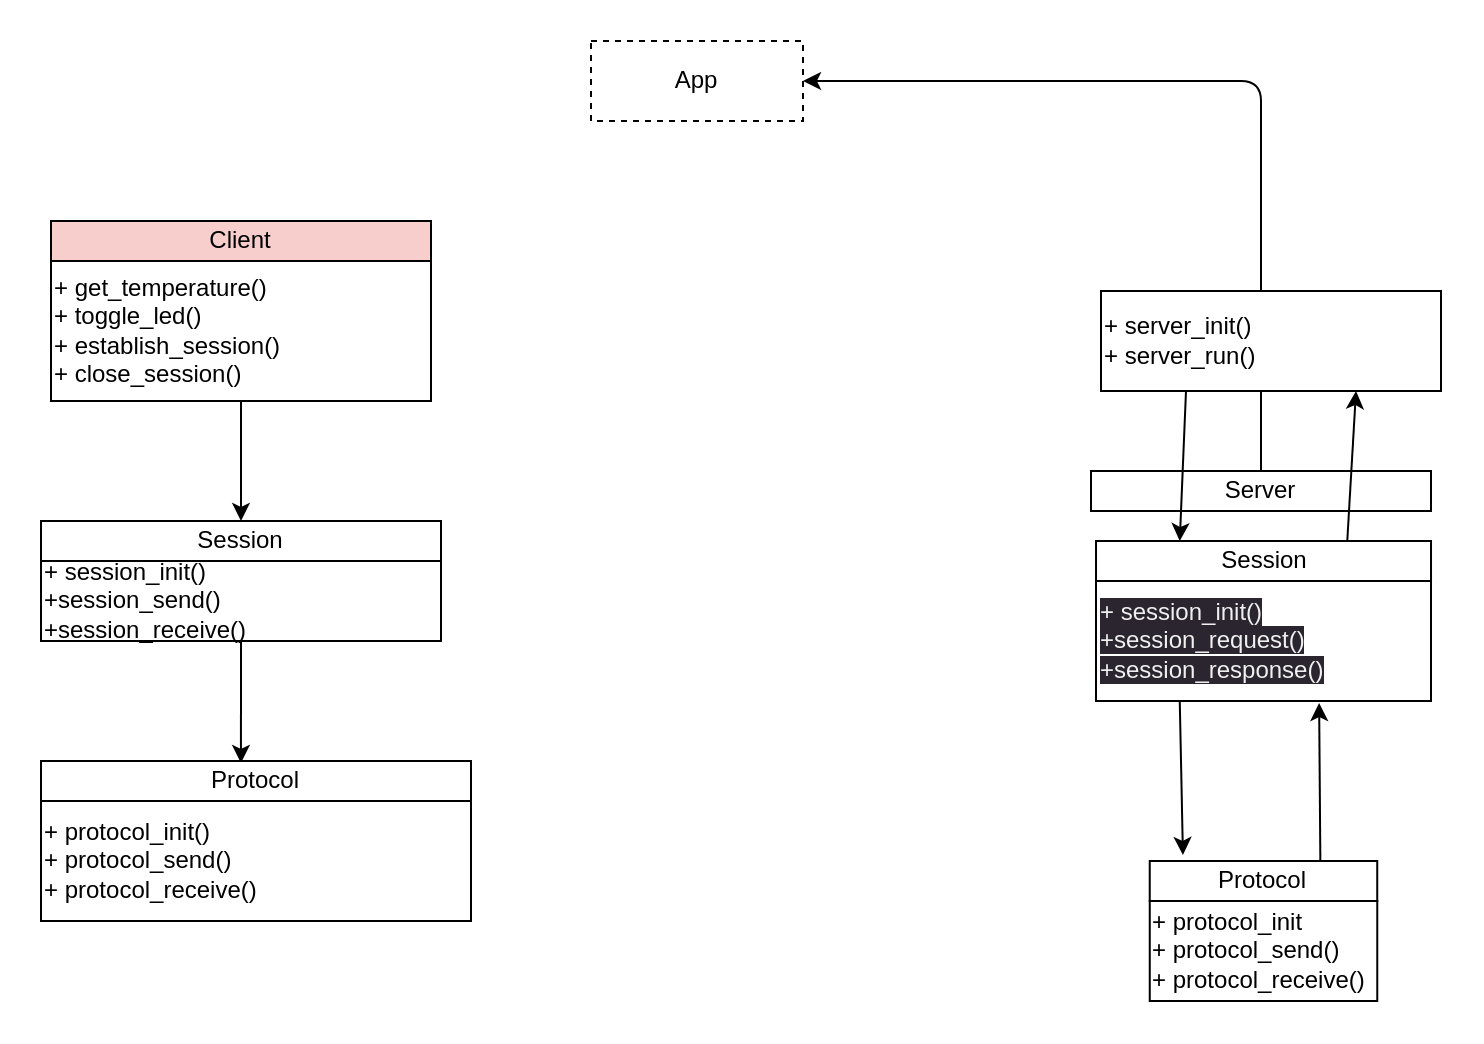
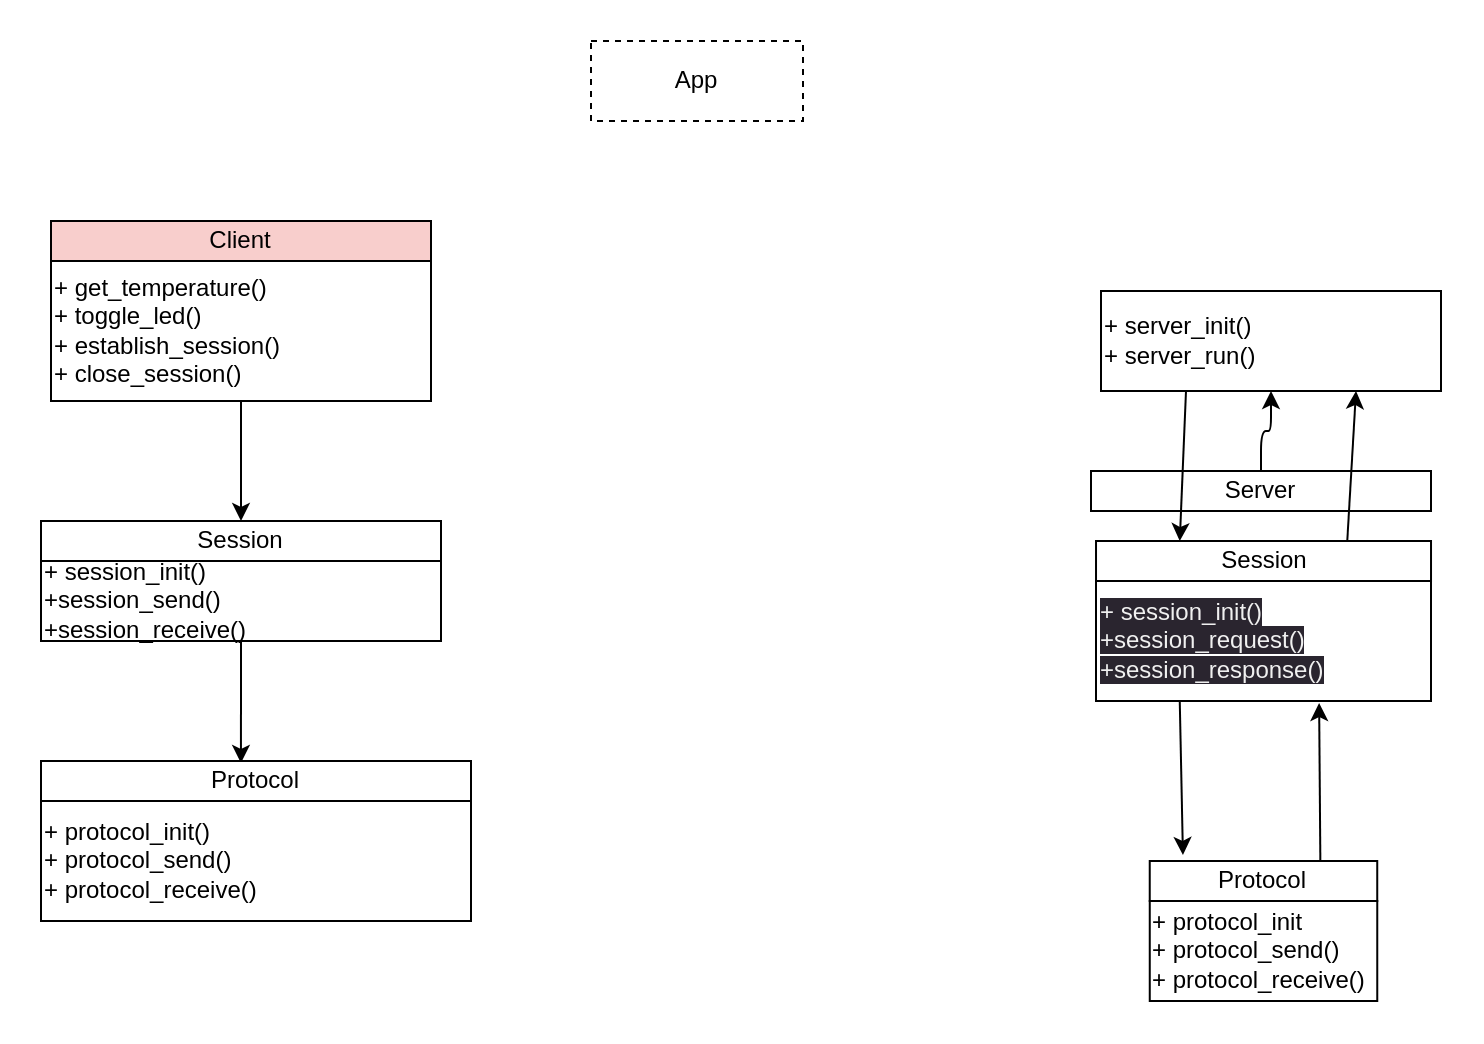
(1137, 81) -> (1271, 424)
